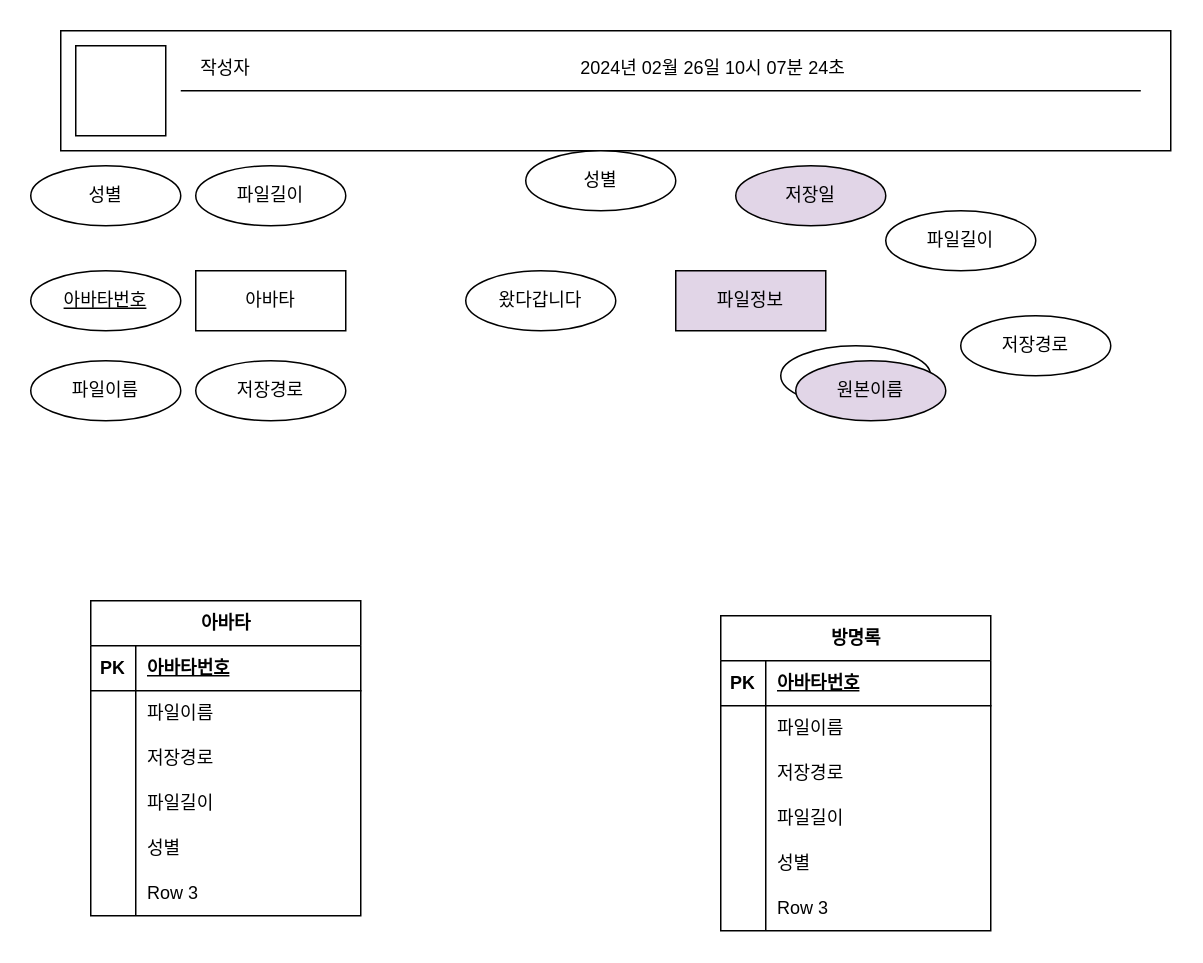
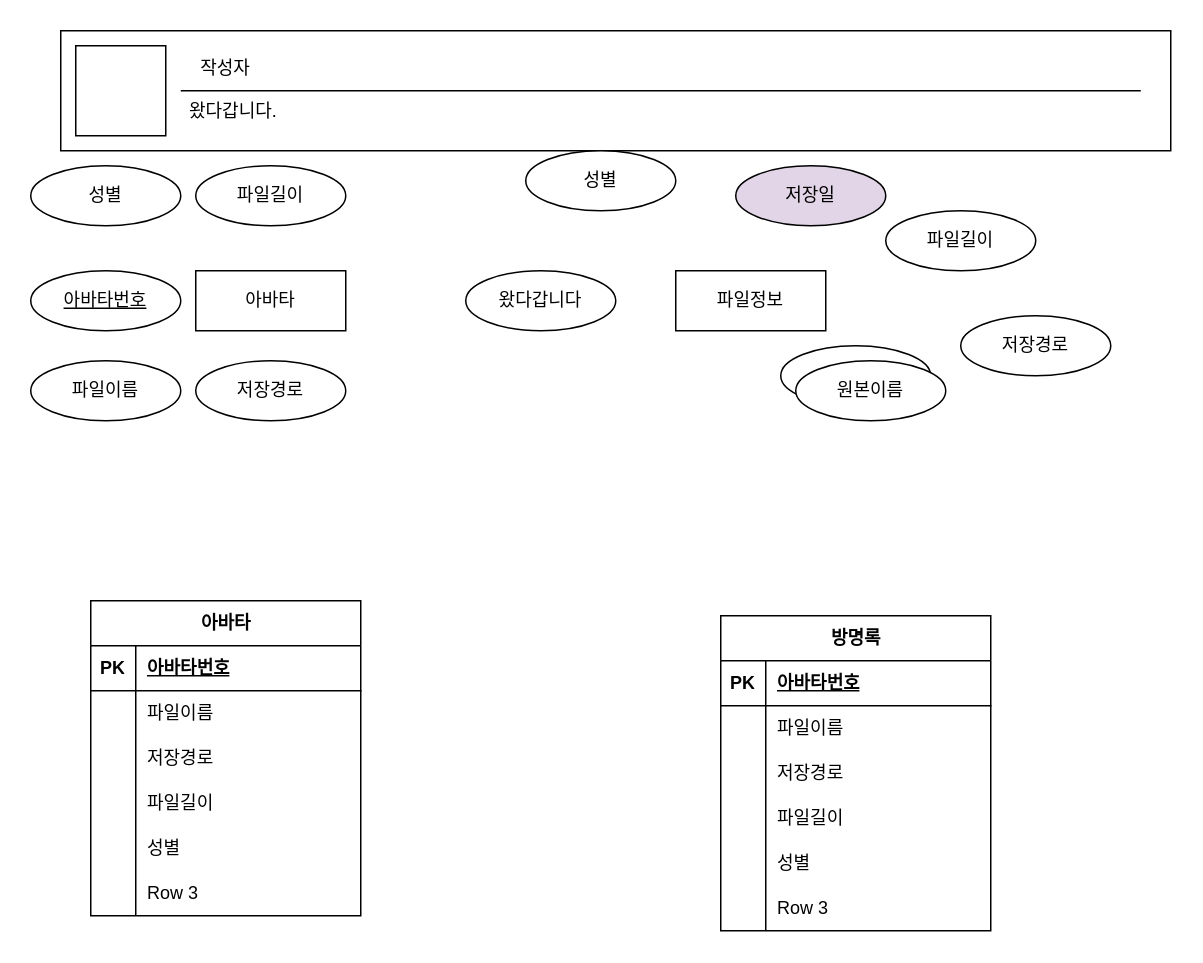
(713, 68) -> none
none -> (428, 113)
(751, 301) -> (751, 301)
(871, 391) -> (871, 391)
